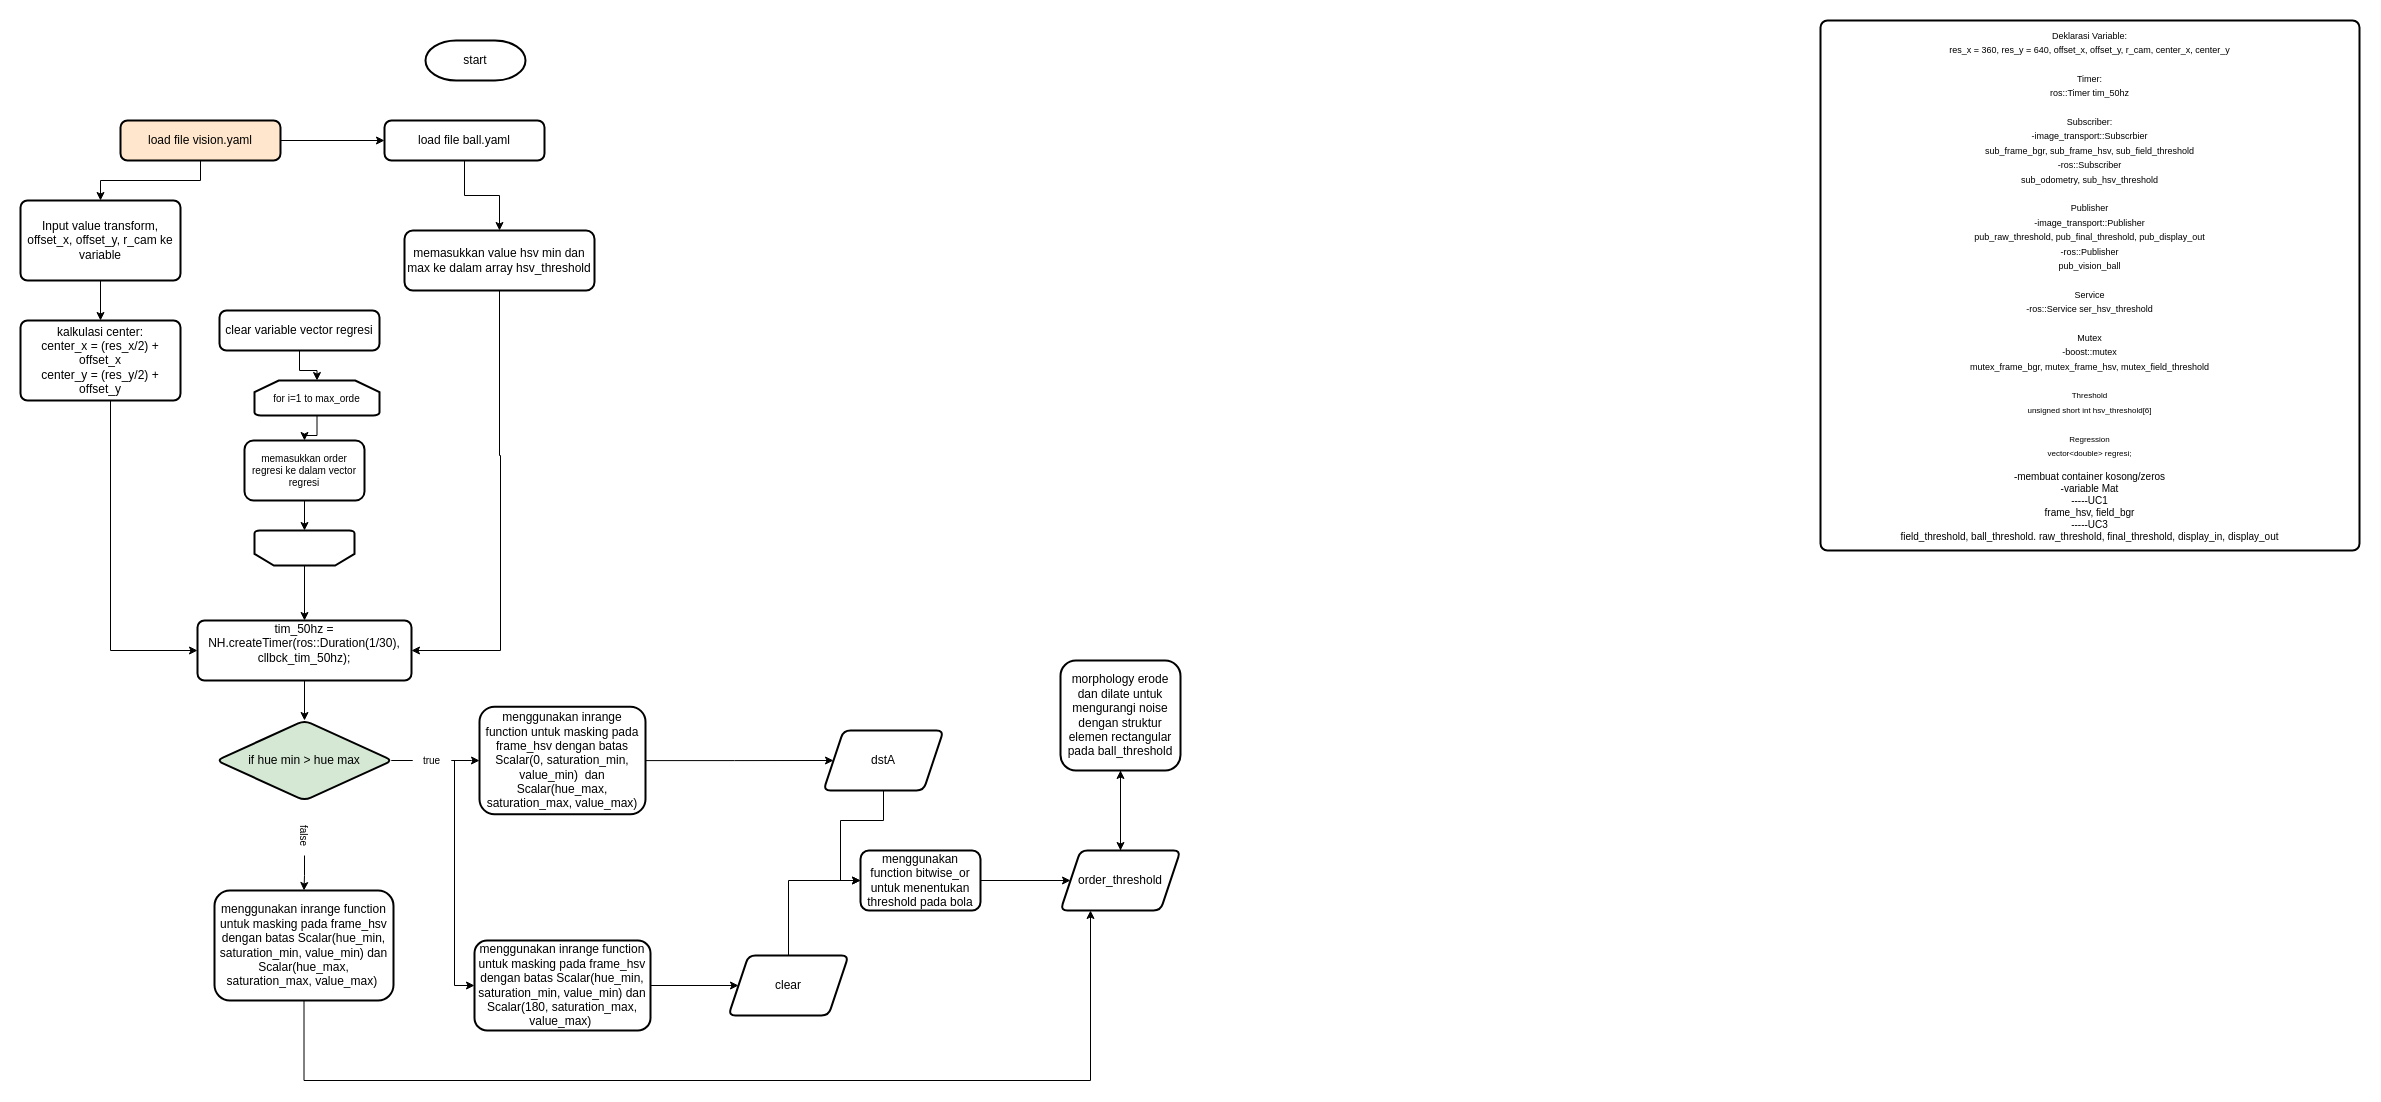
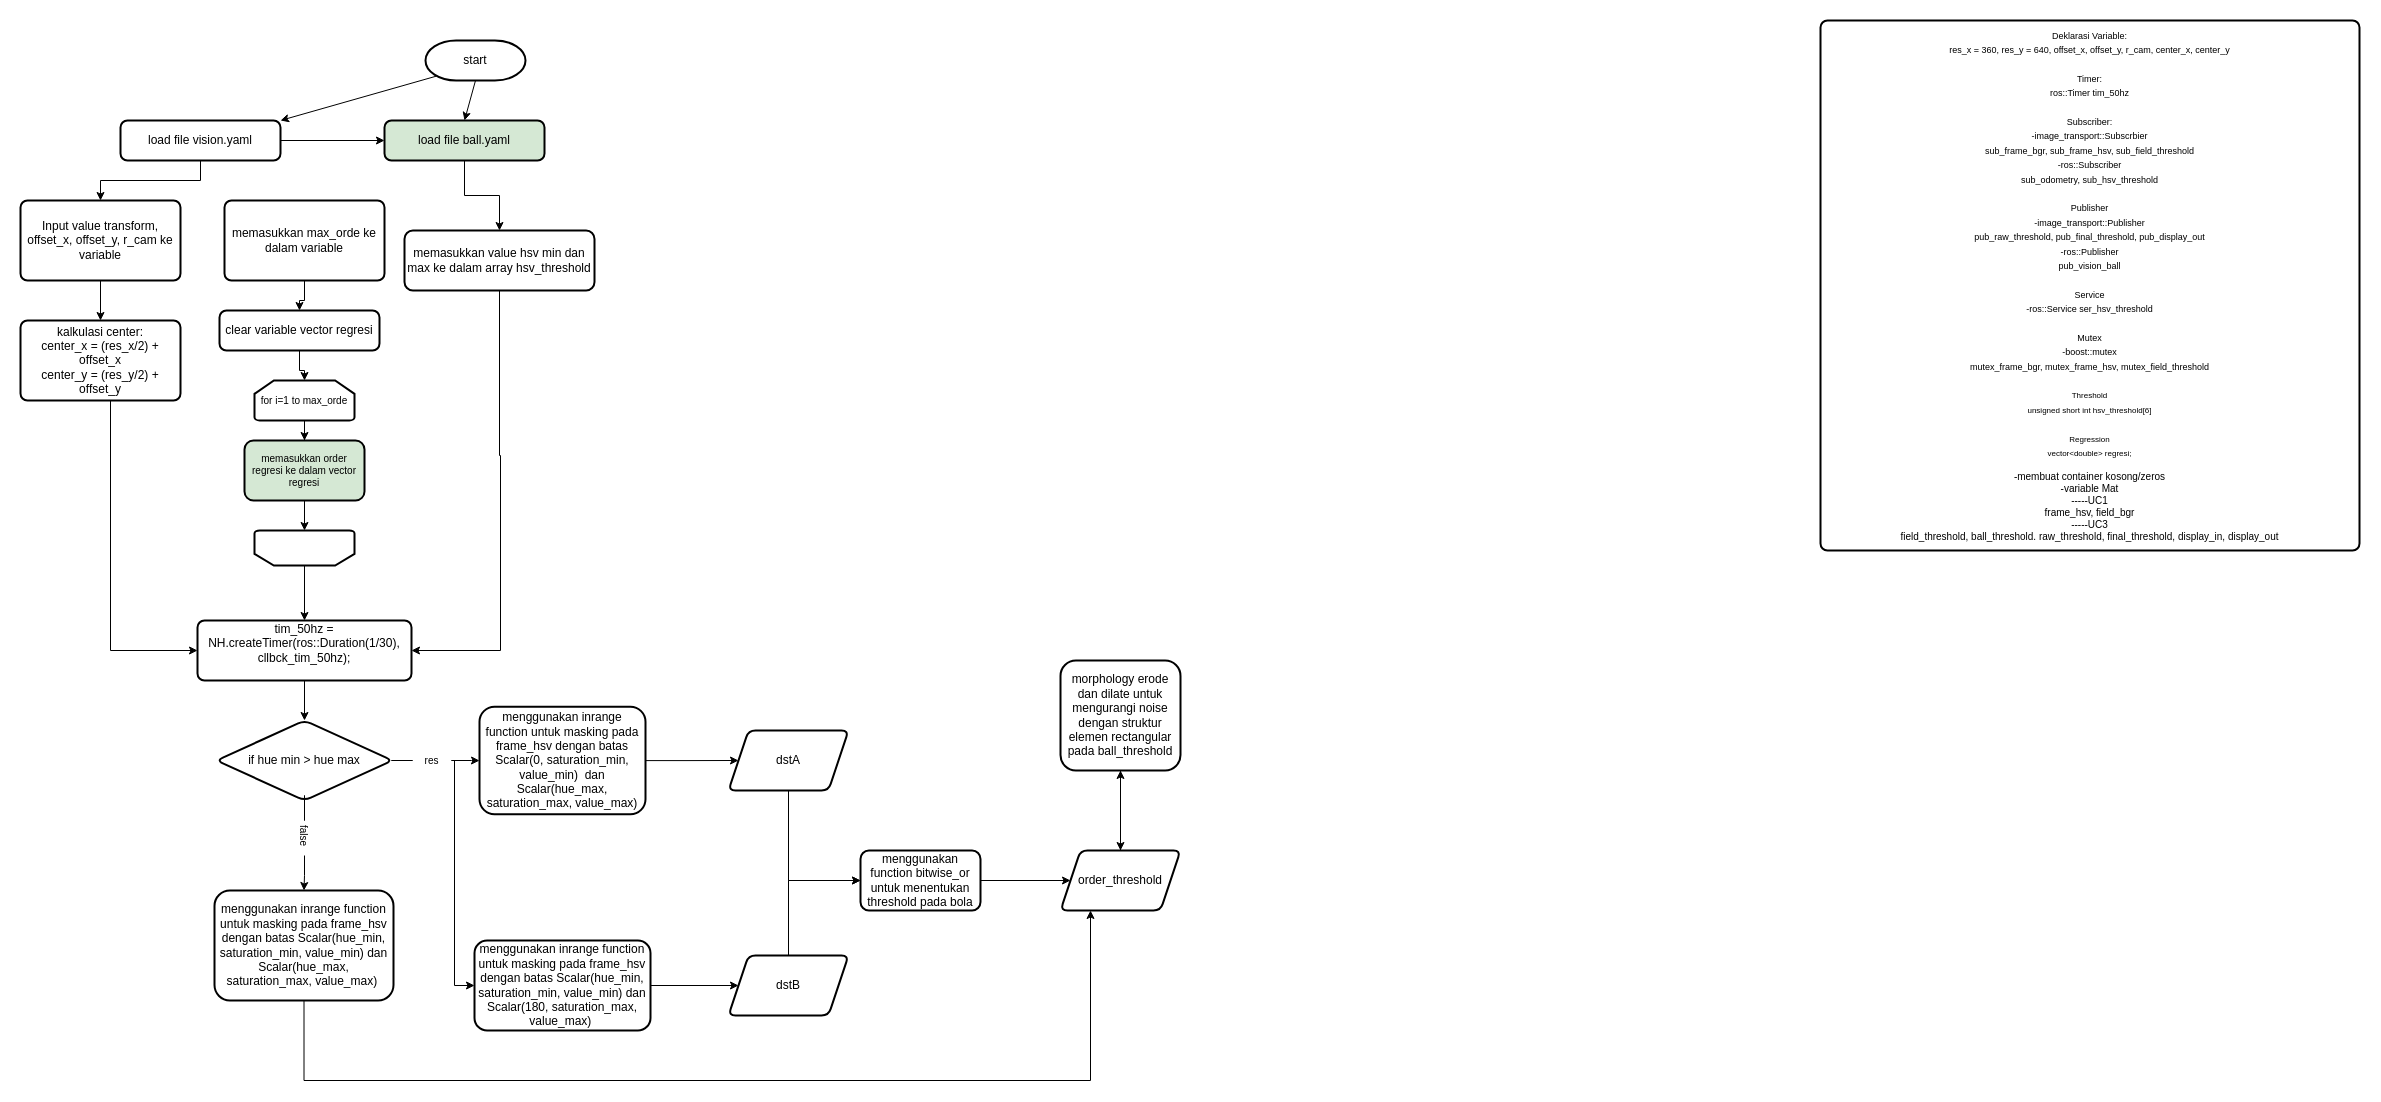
none -> (362, 97)
none -> (471, 97)
(201, 141) -> (201, 141)
(465, 141) -> (465, 141)
none -> (305, 241)
none -> (305, 295)
(317, 398) -> (305, 401)
(305, 471) -> (305, 471)
(305, 761) -> (305, 761)
(432, 761) -> (432, 761)
(884, 761) -> (789, 761)
none -> (305, 809)
(789, 986) -> (789, 986)
